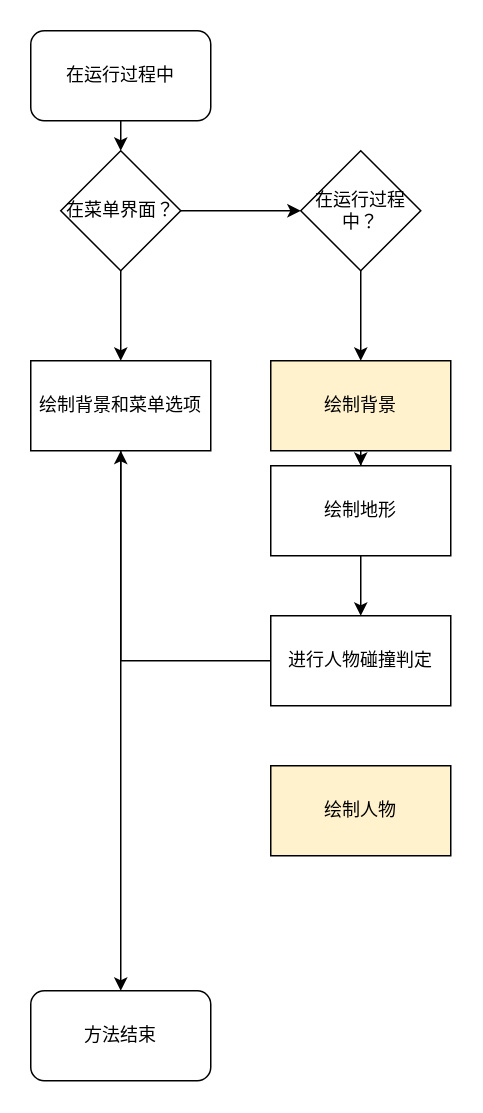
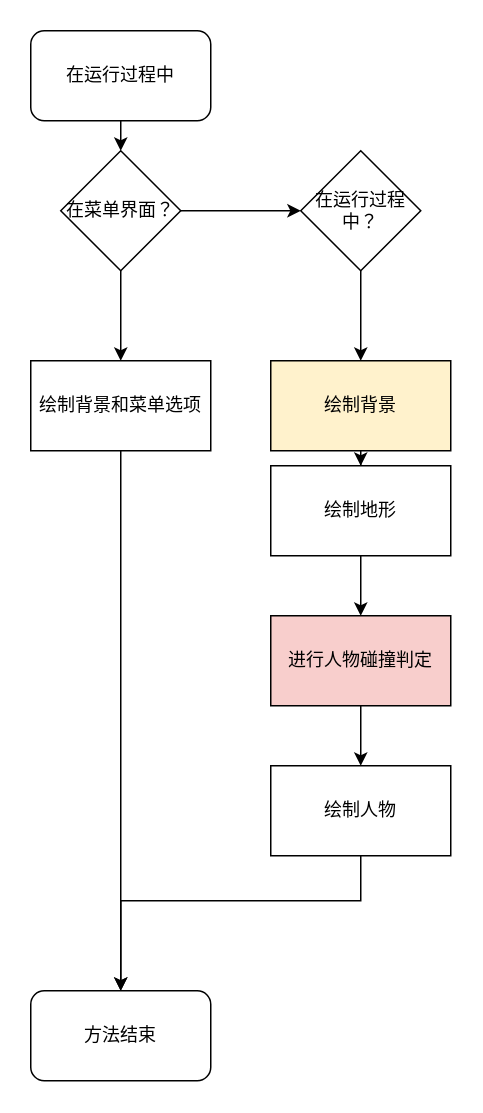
(197, 661) -> (361, 731)
(361, 661) -> (361, 661)
(361, 811) -> (361, 811)
none -> (265, 901)
